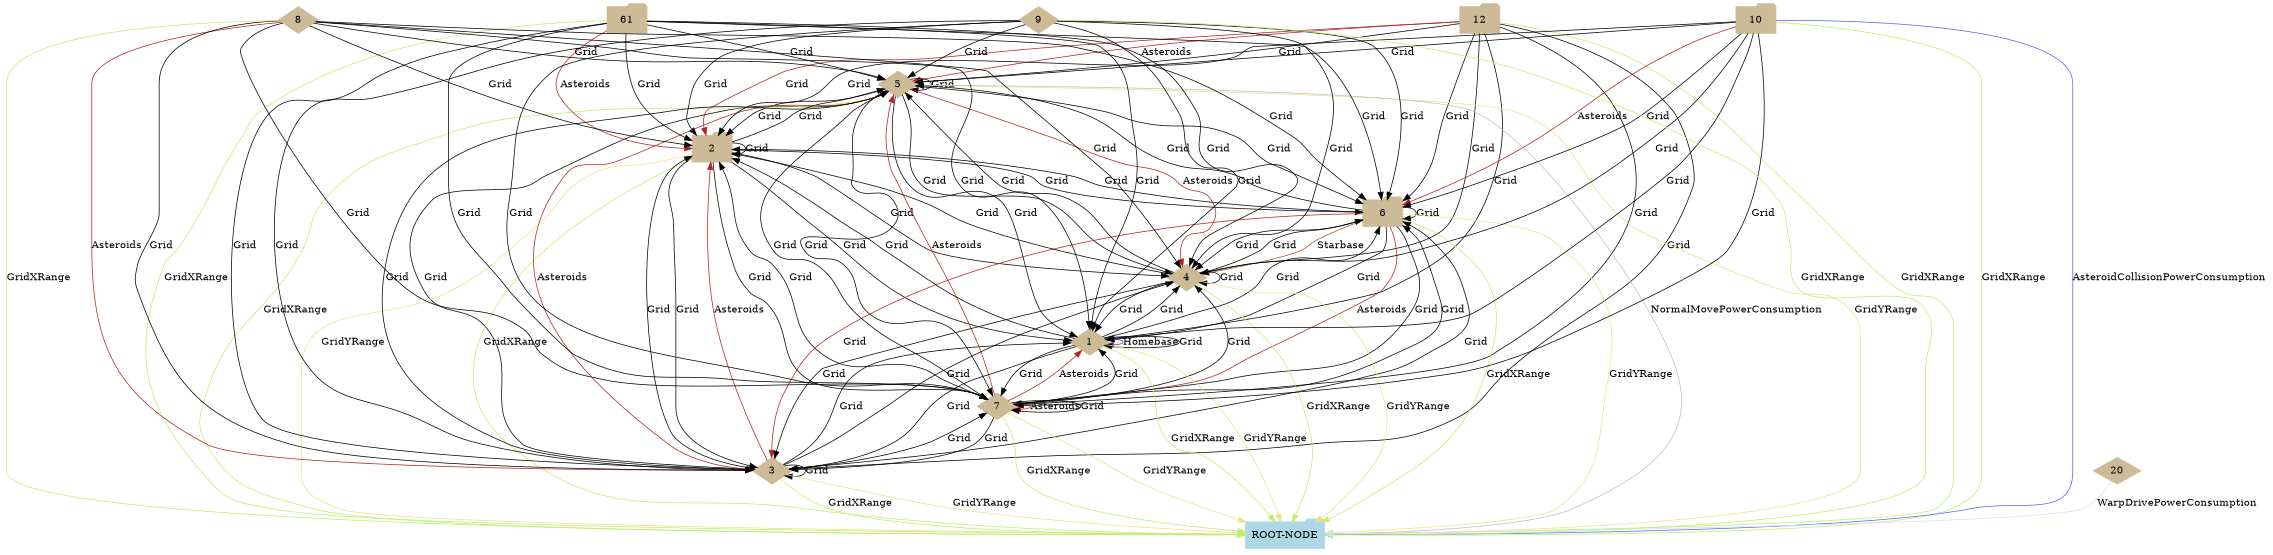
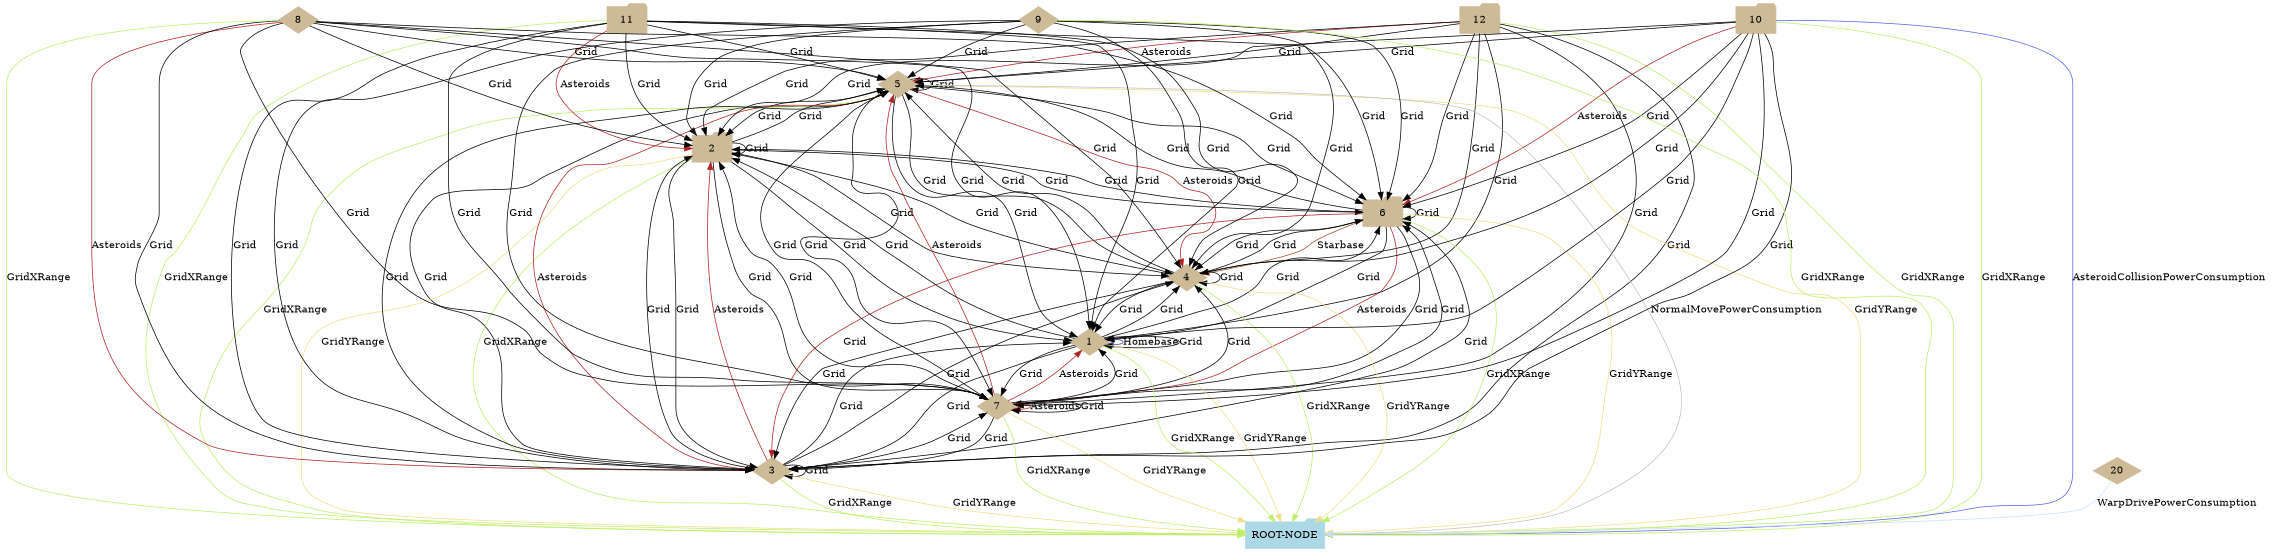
(627, 20) -> (627, 20)
(1030, 49) -> (1030, 49)
none -> (1421, 440)
